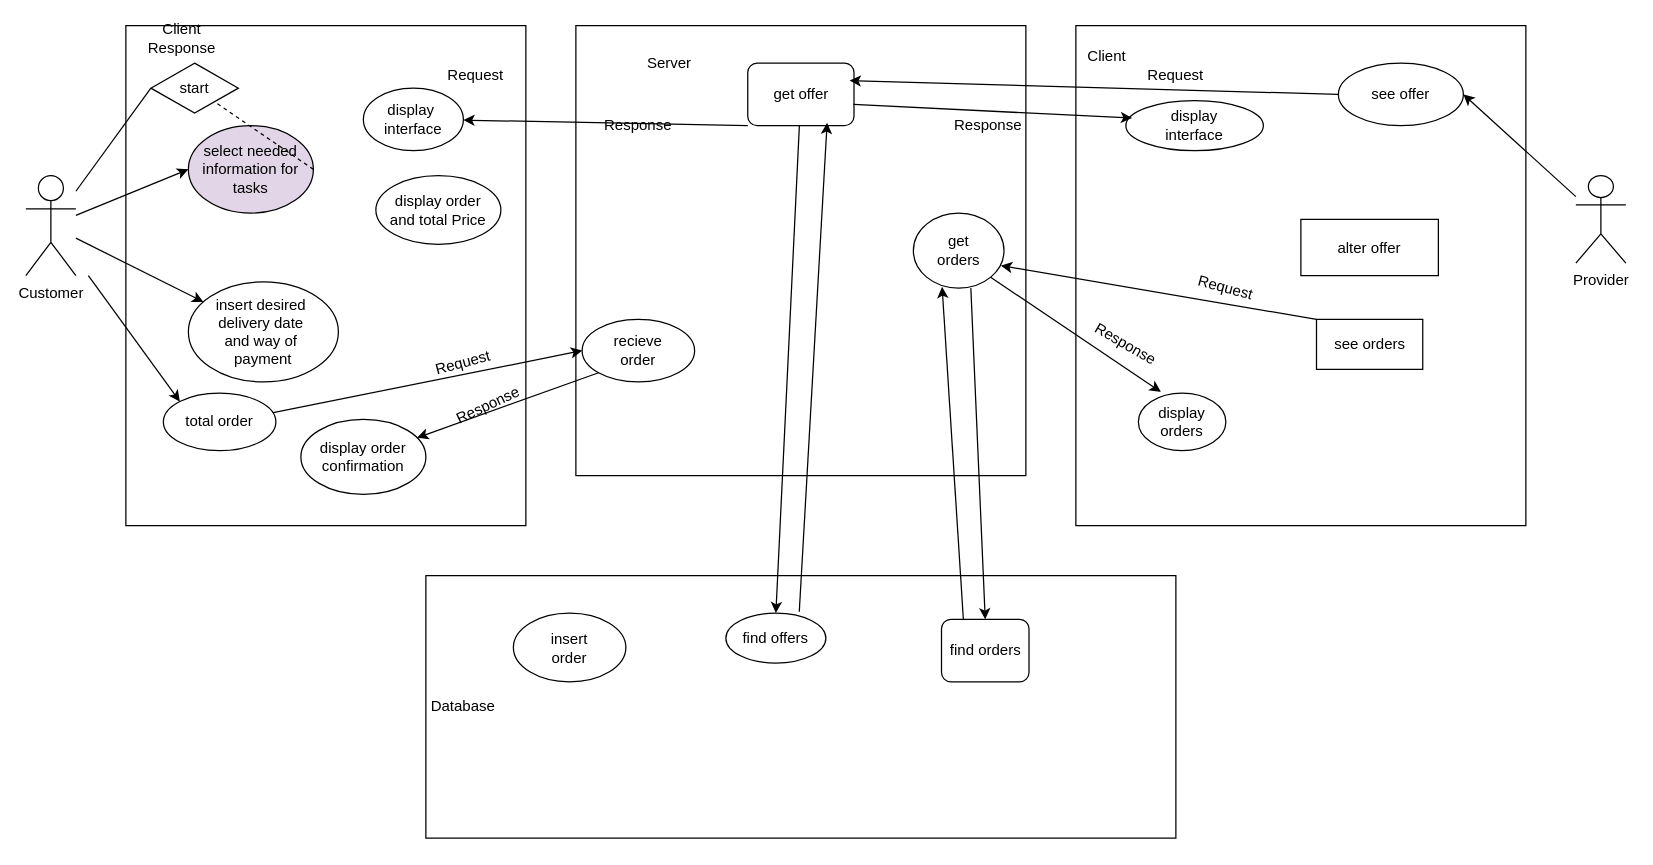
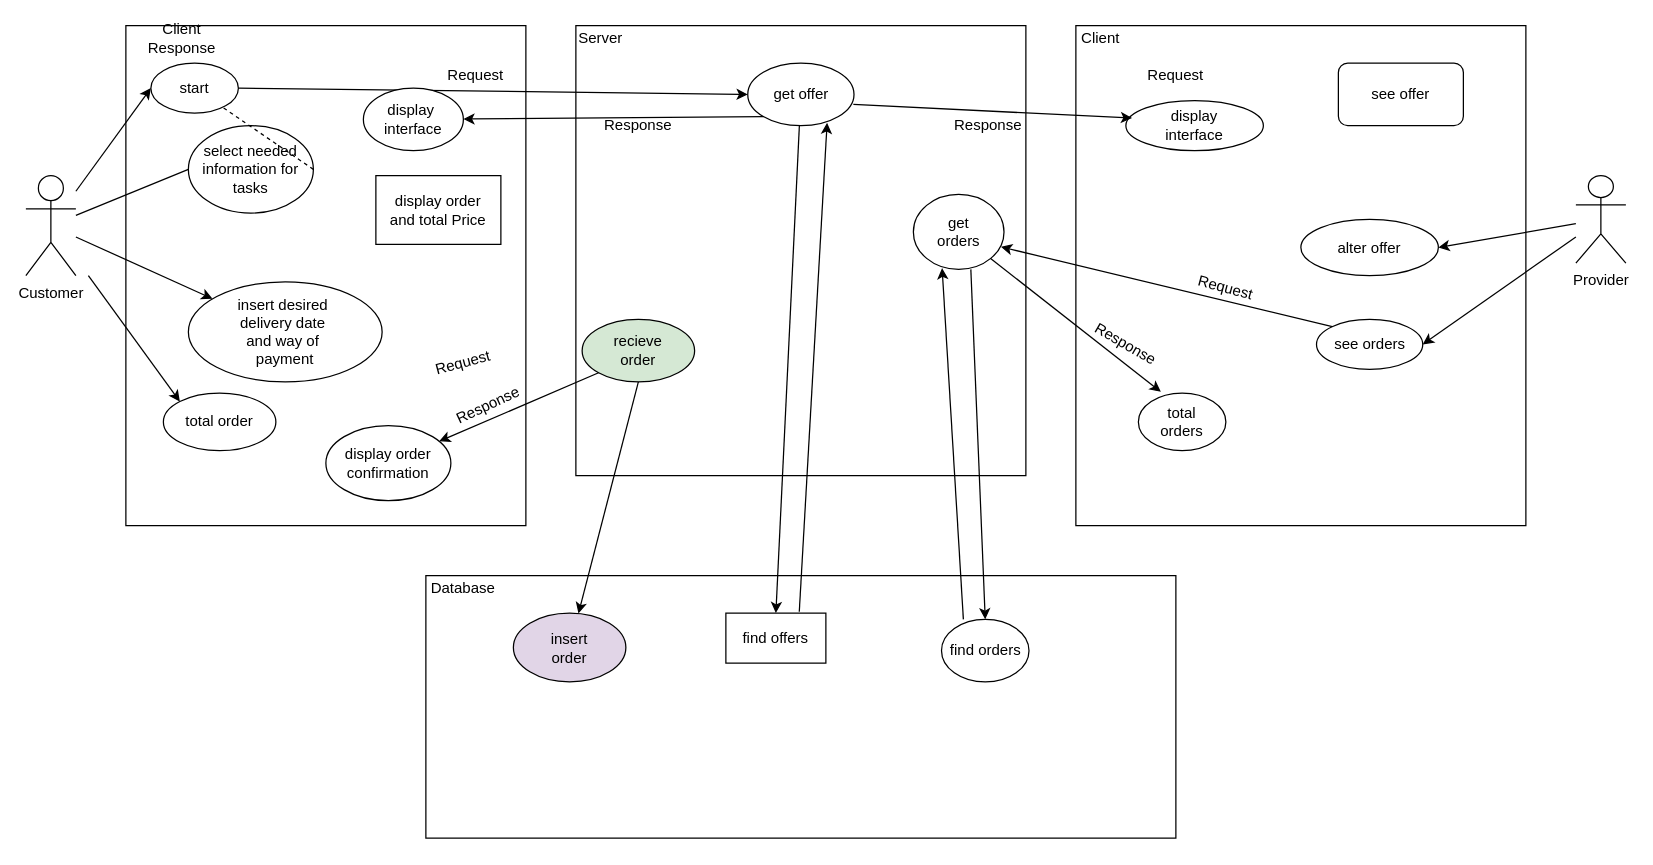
(1107, 57) -> (1101, 38)
(669, 63) -> (601, 38)
(194, 88) -> (194, 88)
(1098, 88) -> none
none -> (586, 92)
(147, 93) -> (145, 96)
(801, 94) -> (801, 94)
(1401, 94) -> (1401, 94)
(1522, 148) -> none
(251, 169) -> (251, 169)
(179, 173) -> (183, 172)
(438, 210) -> (438, 210)
none -> (1511, 235)
(1369, 248) -> (1369, 248)
(958, 251) -> (958, 232)
none -> (1503, 288)
(263, 332) -> (285, 332)
(1369, 344) -> (1369, 344)
(638, 351) -> (638, 351)
(423, 383) -> none
(1182, 422) -> (1182, 422)
(363, 457) -> (388, 463)
none -> (609, 493)
(776, 638) -> (776, 638)
(569, 648) -> (569, 648)
(985, 651) -> (985, 651)
(463, 707) -> (463, 588)
